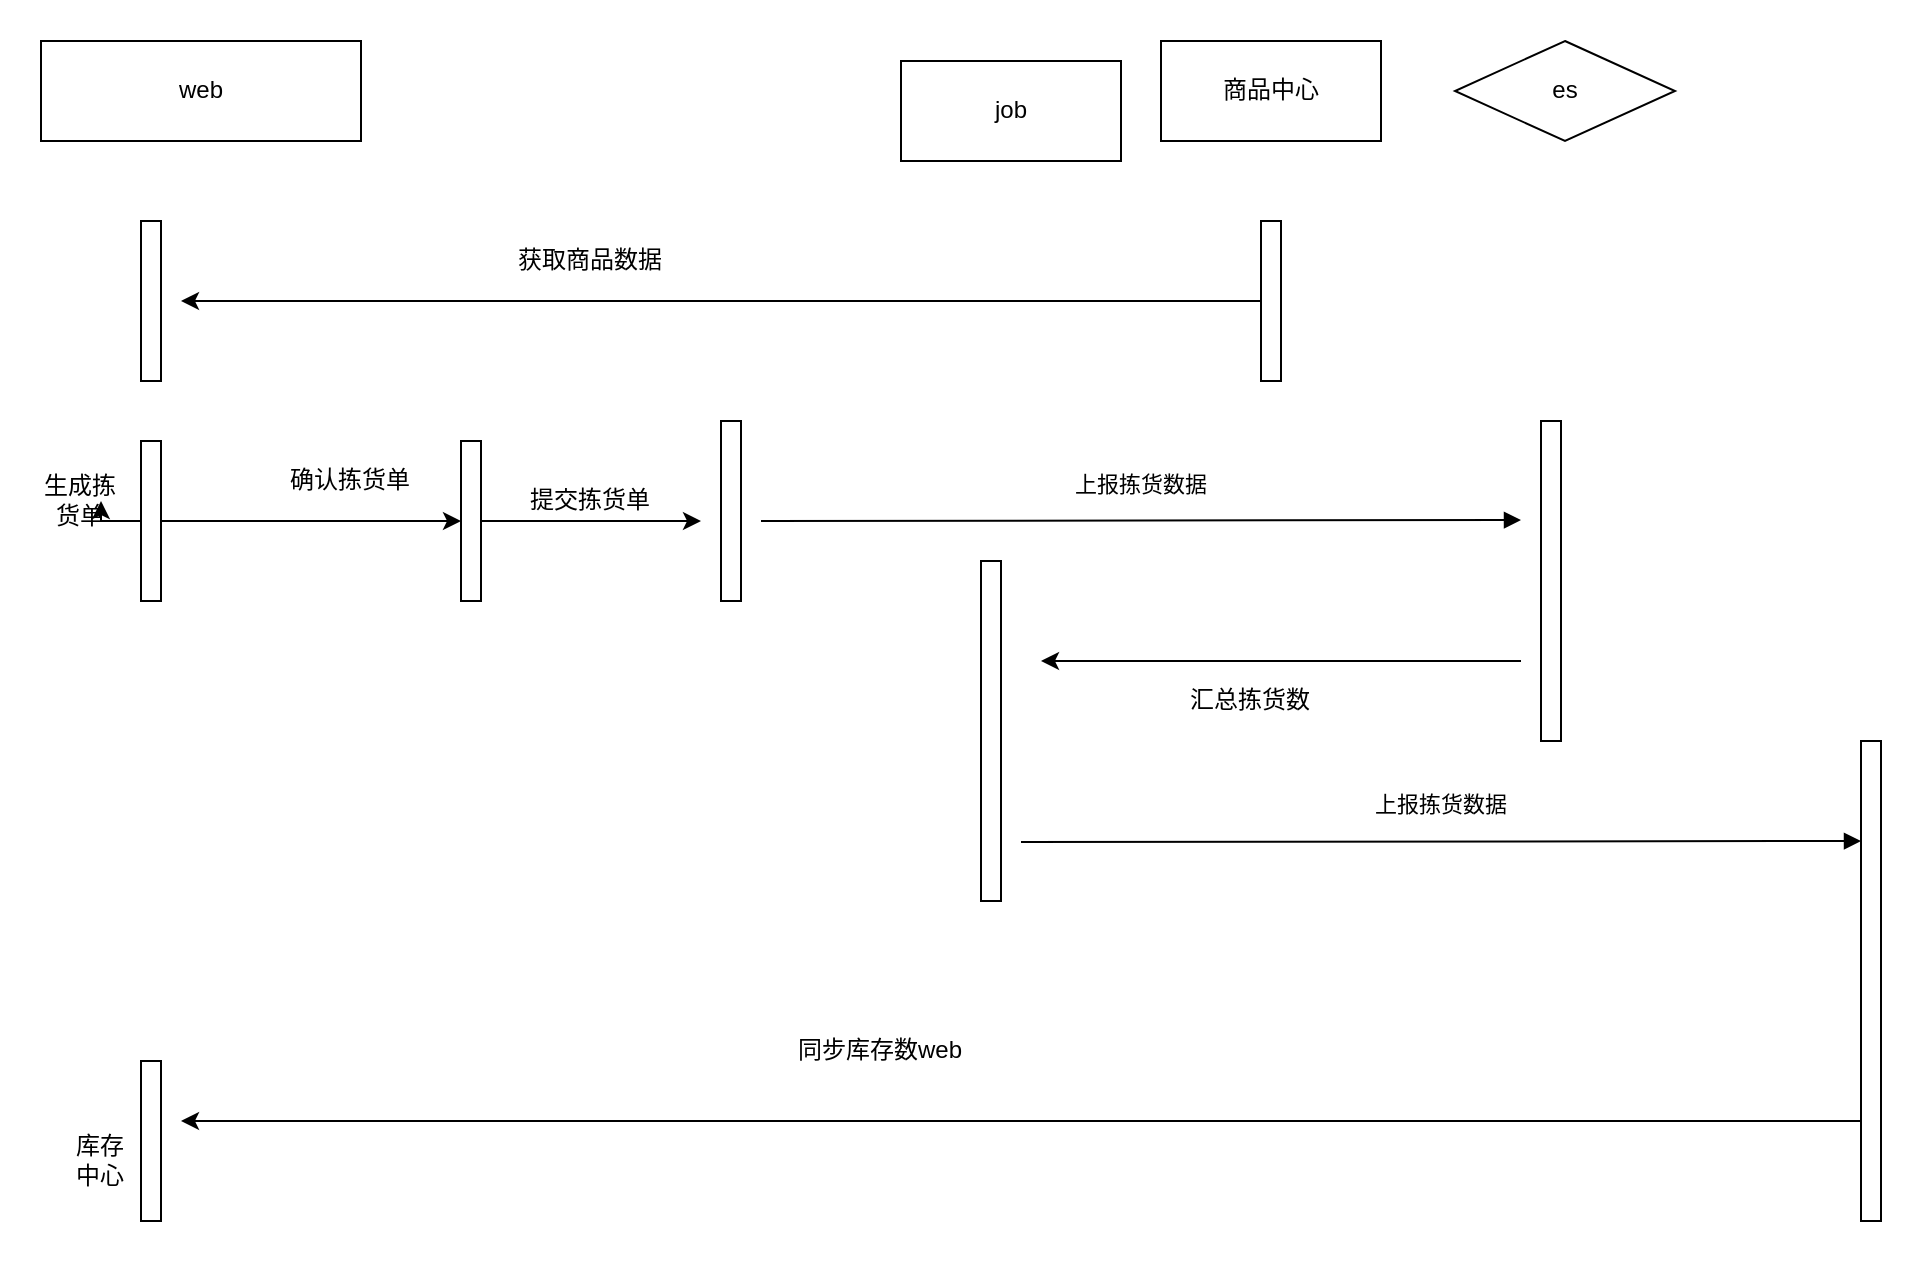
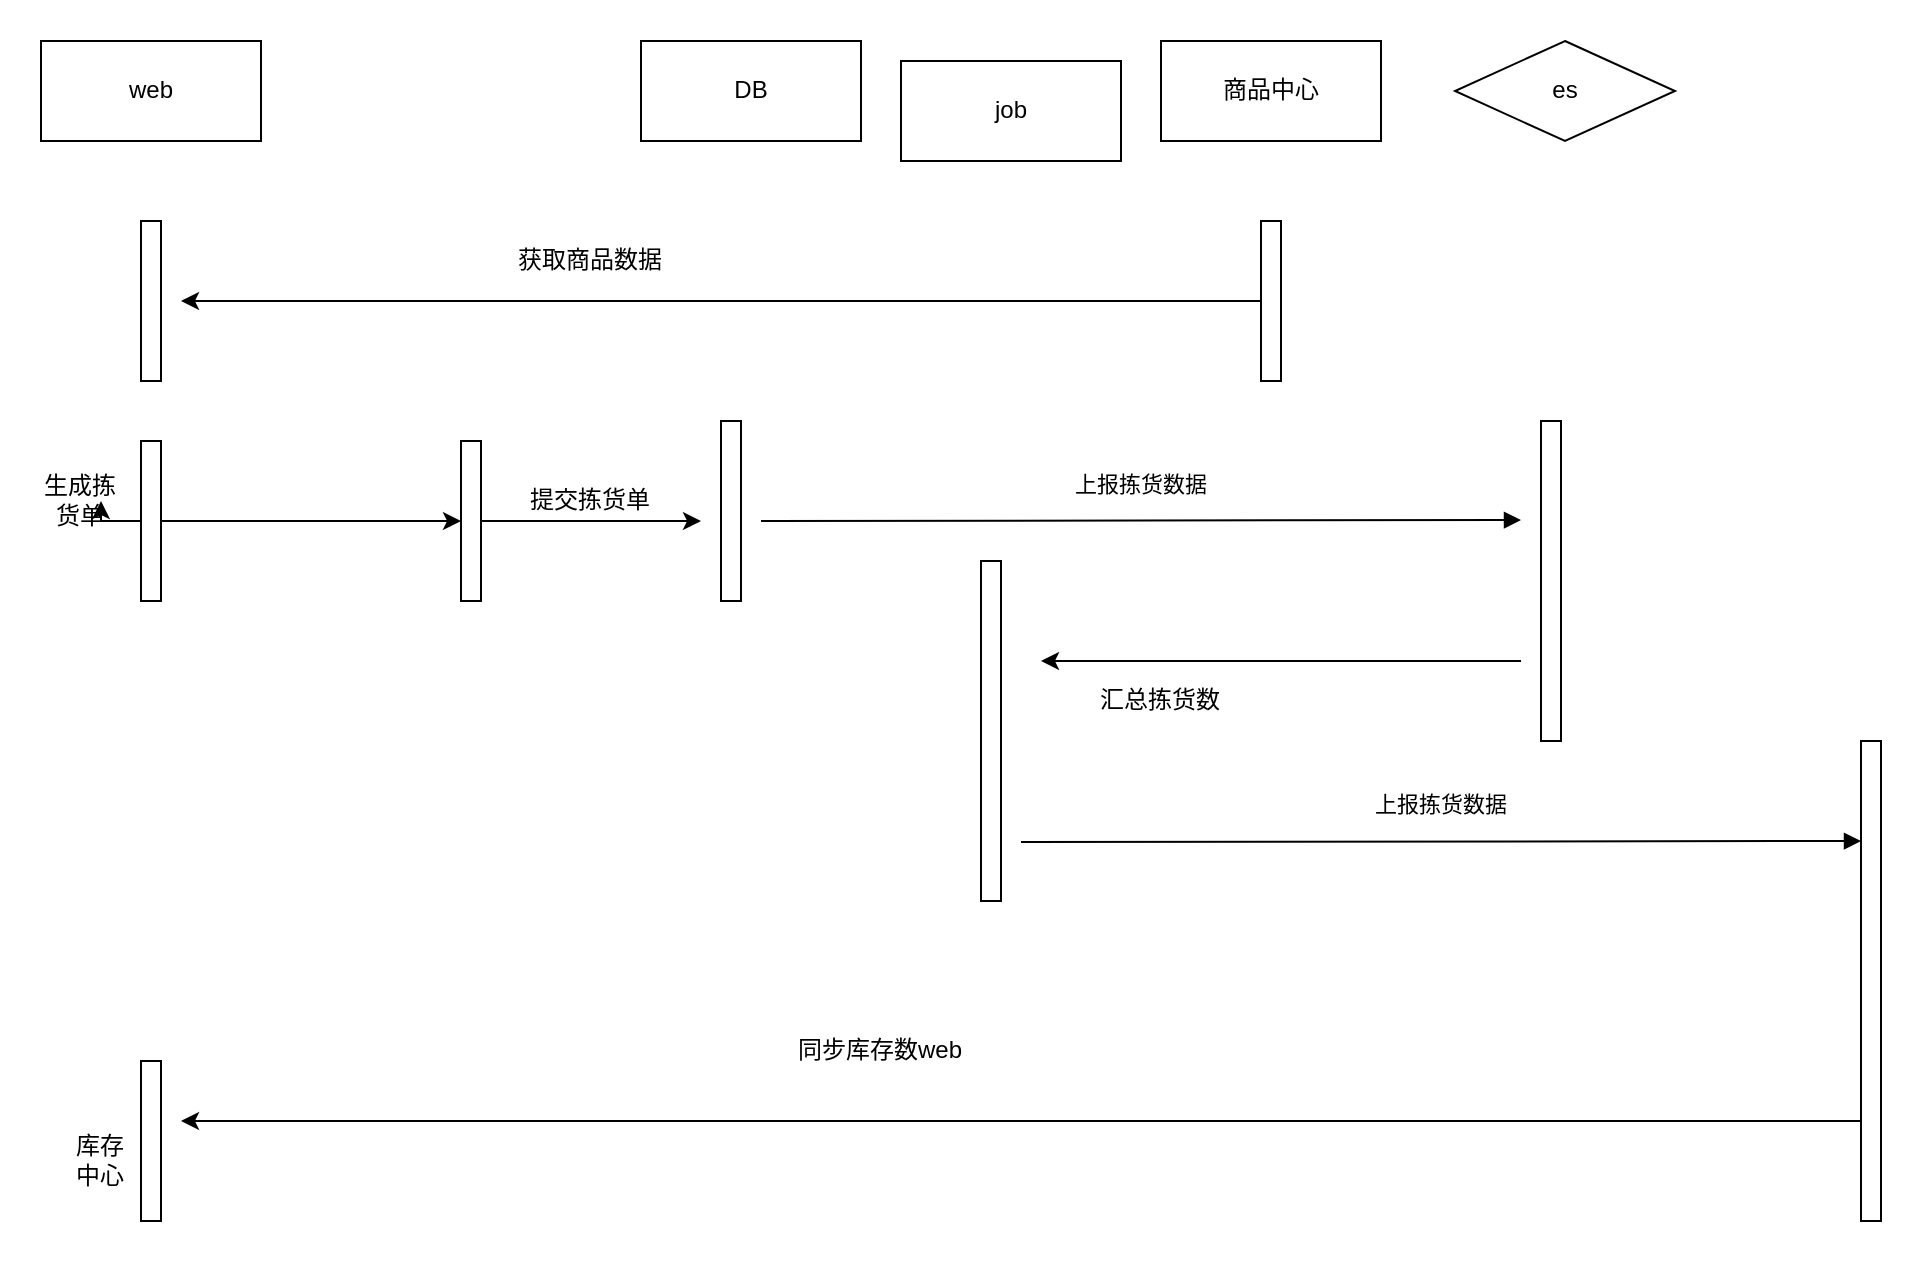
(201, 91) -> (151, 91)
none -> (751, 91)
(351, 481) -> none
(1251, 701) -> (1161, 701)
